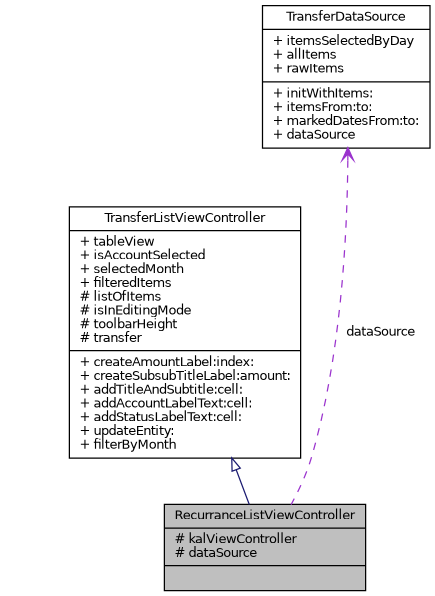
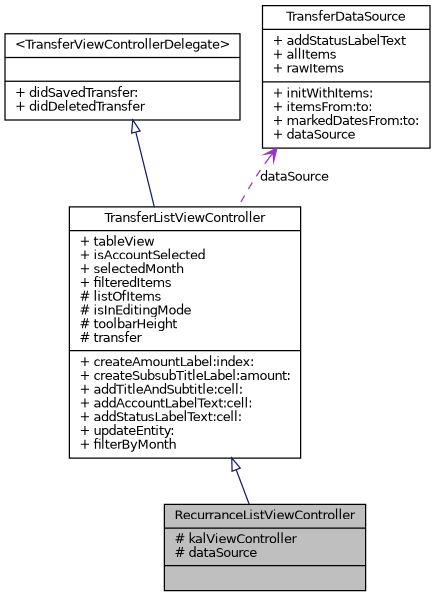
(344, 41) -> (339, 41)
none -> (122, 77)
(336, 336) -> (253, 182)
